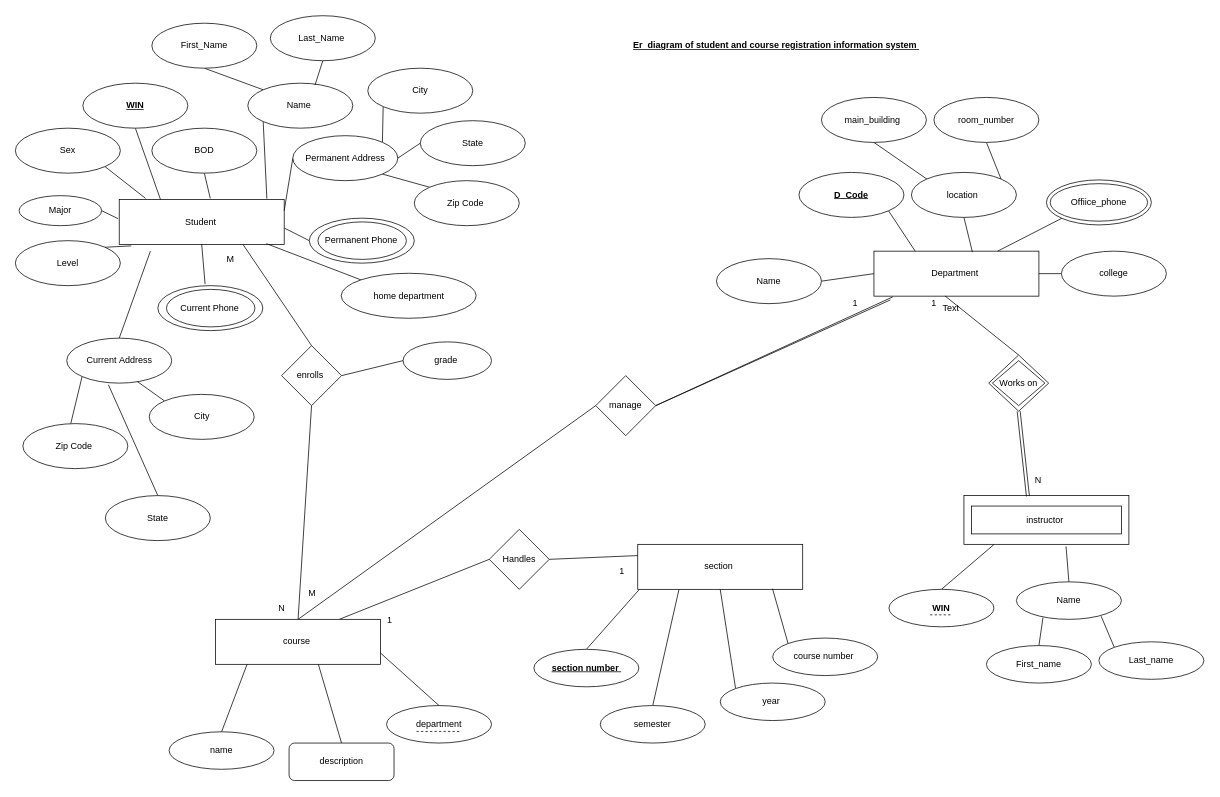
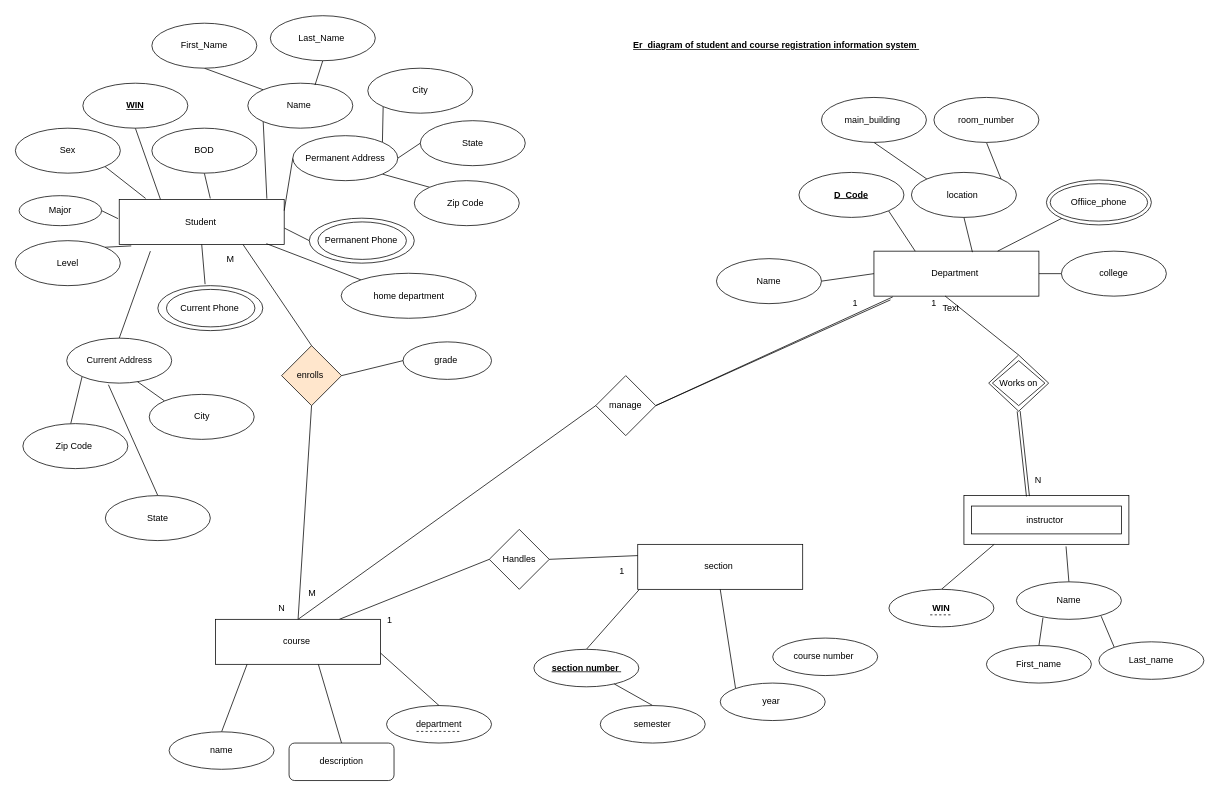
(312, 375) -> (312, 375)
(781, 616) -> none
(666, 648) -> (634, 695)
